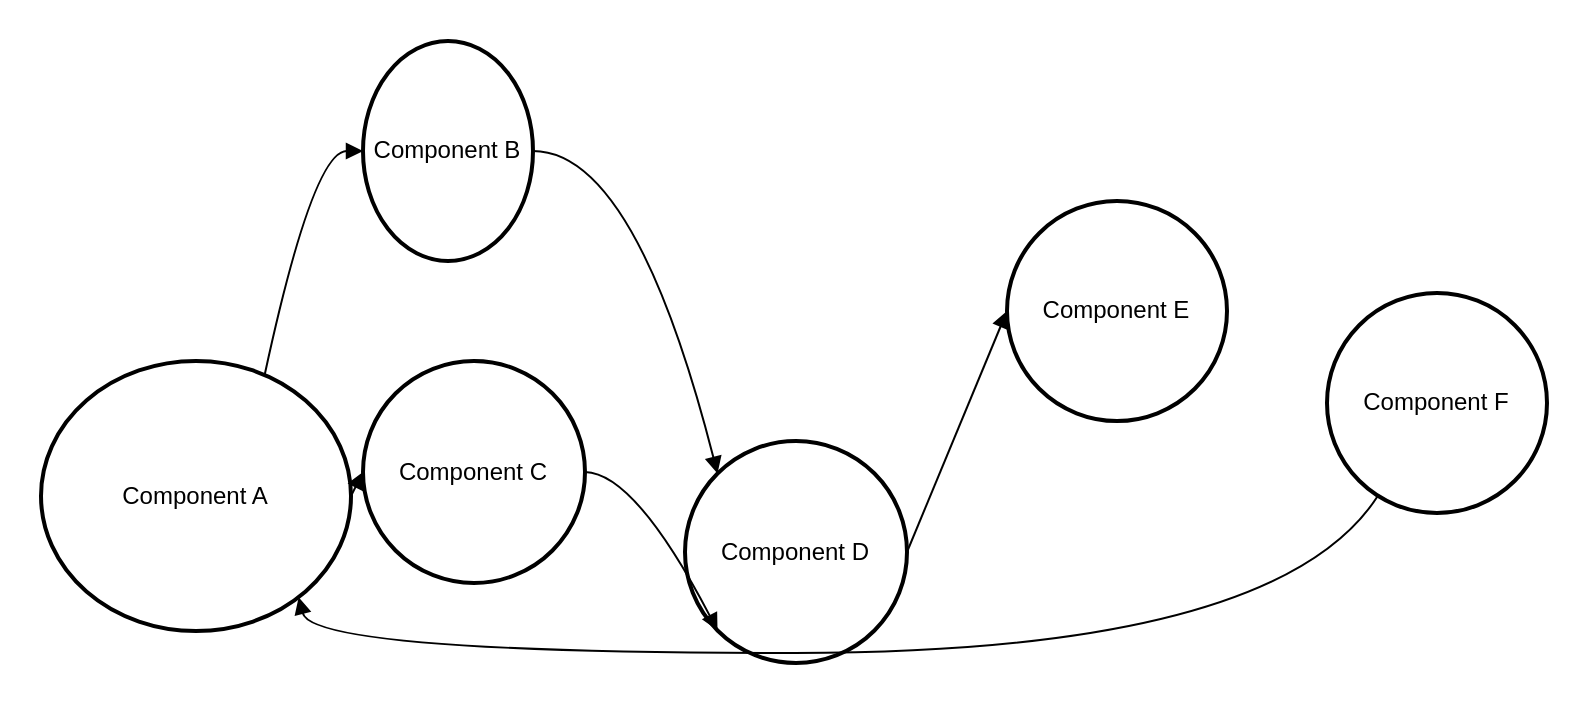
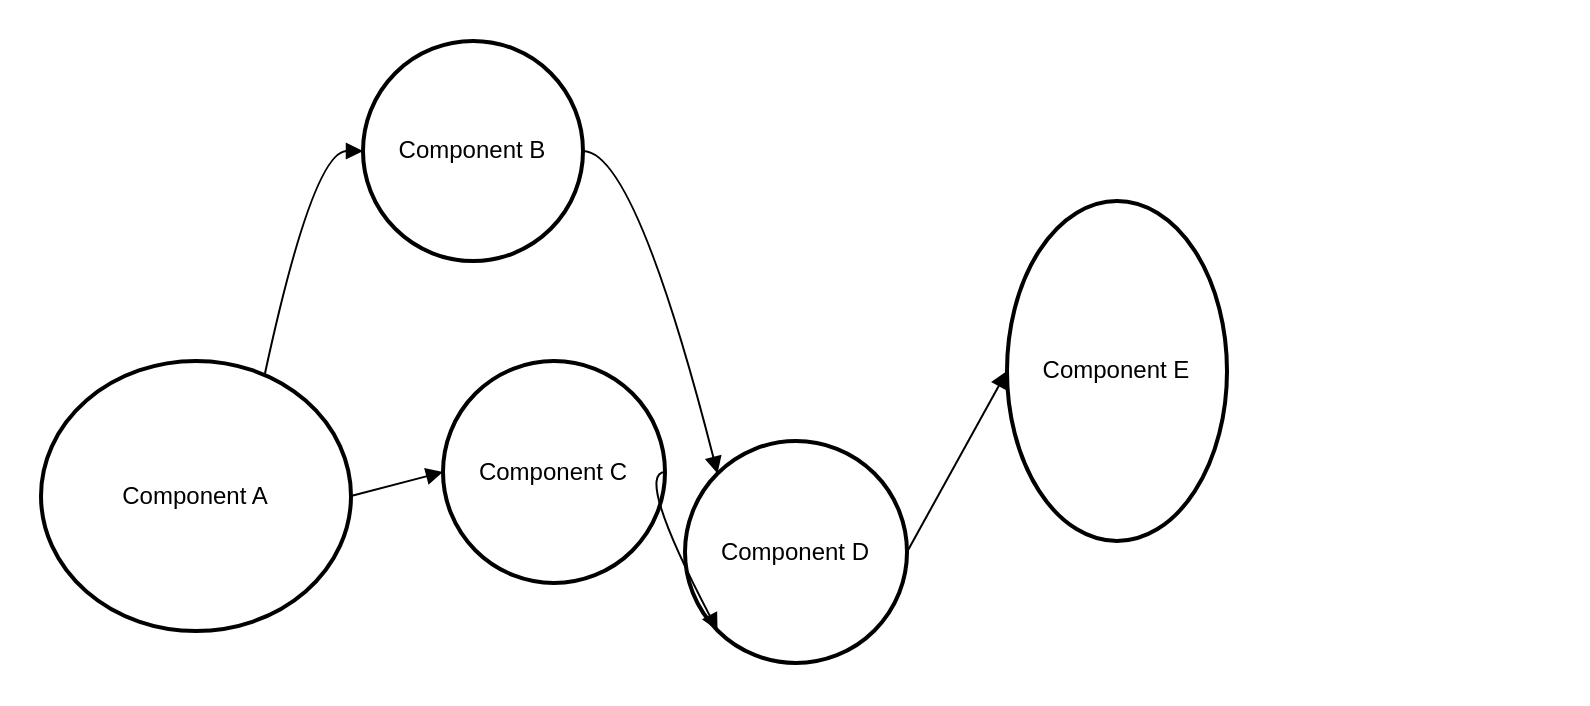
(448, 151) -> (473, 151)
(1117, 311) -> (1117, 371)
(1437, 403) -> none
(474, 472) -> (554, 472)
(858, 652) -> none
